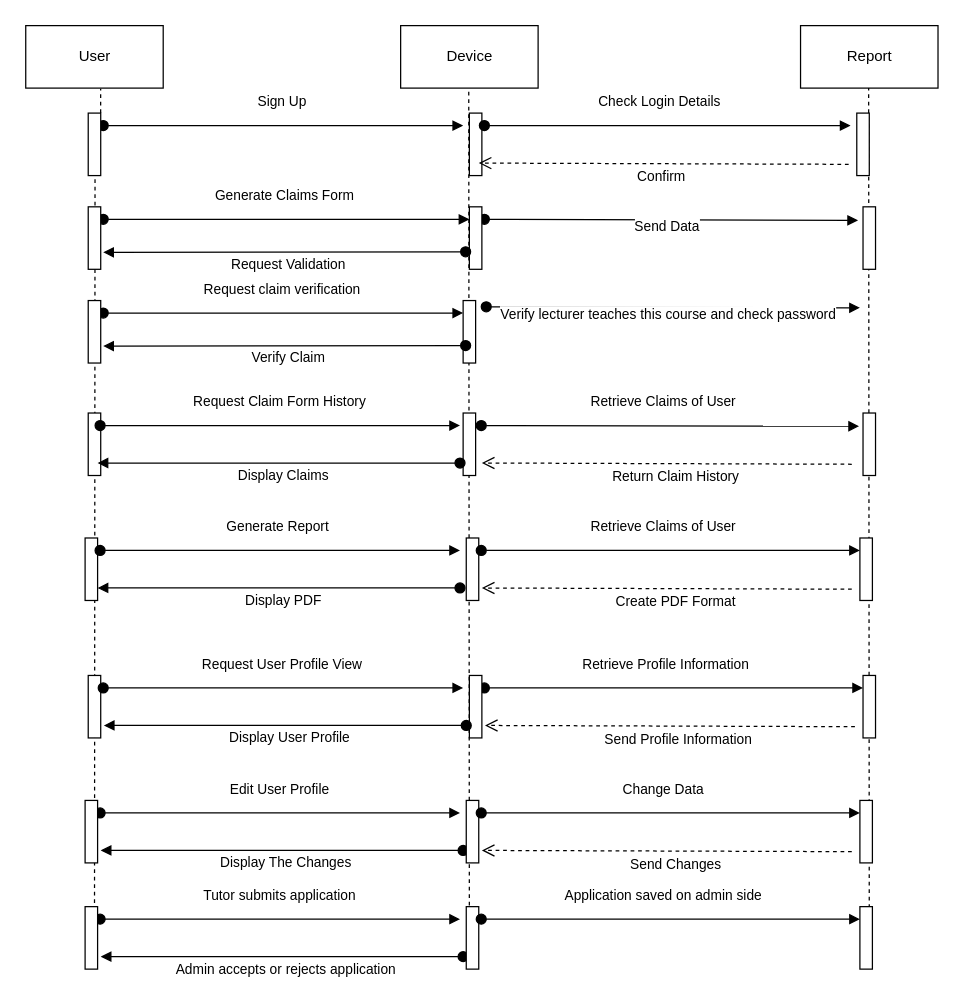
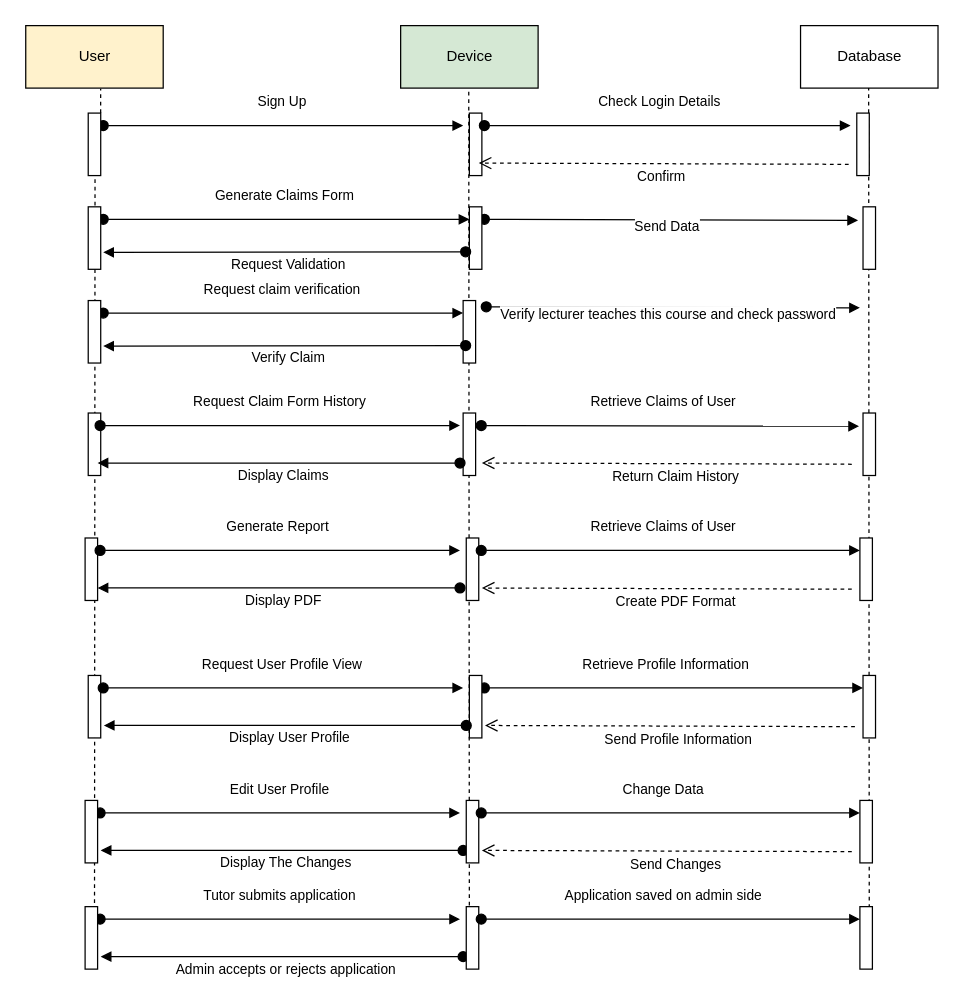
(94, 57) -> (94, 57)
(469, 57) -> (469, 57)
(870, 57) -> (870, 57)
